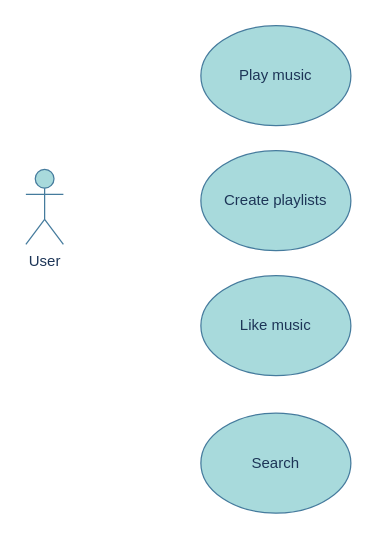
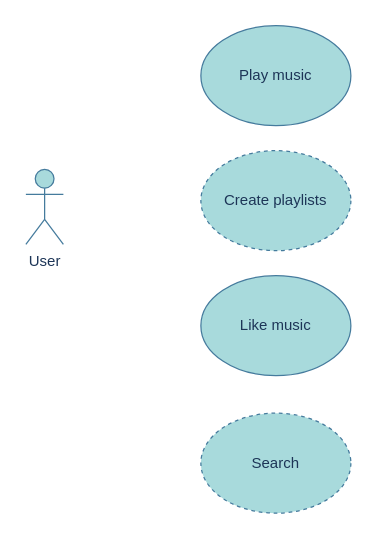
(276, 201) -> (276, 201)
(276, 463) -> (276, 463)
